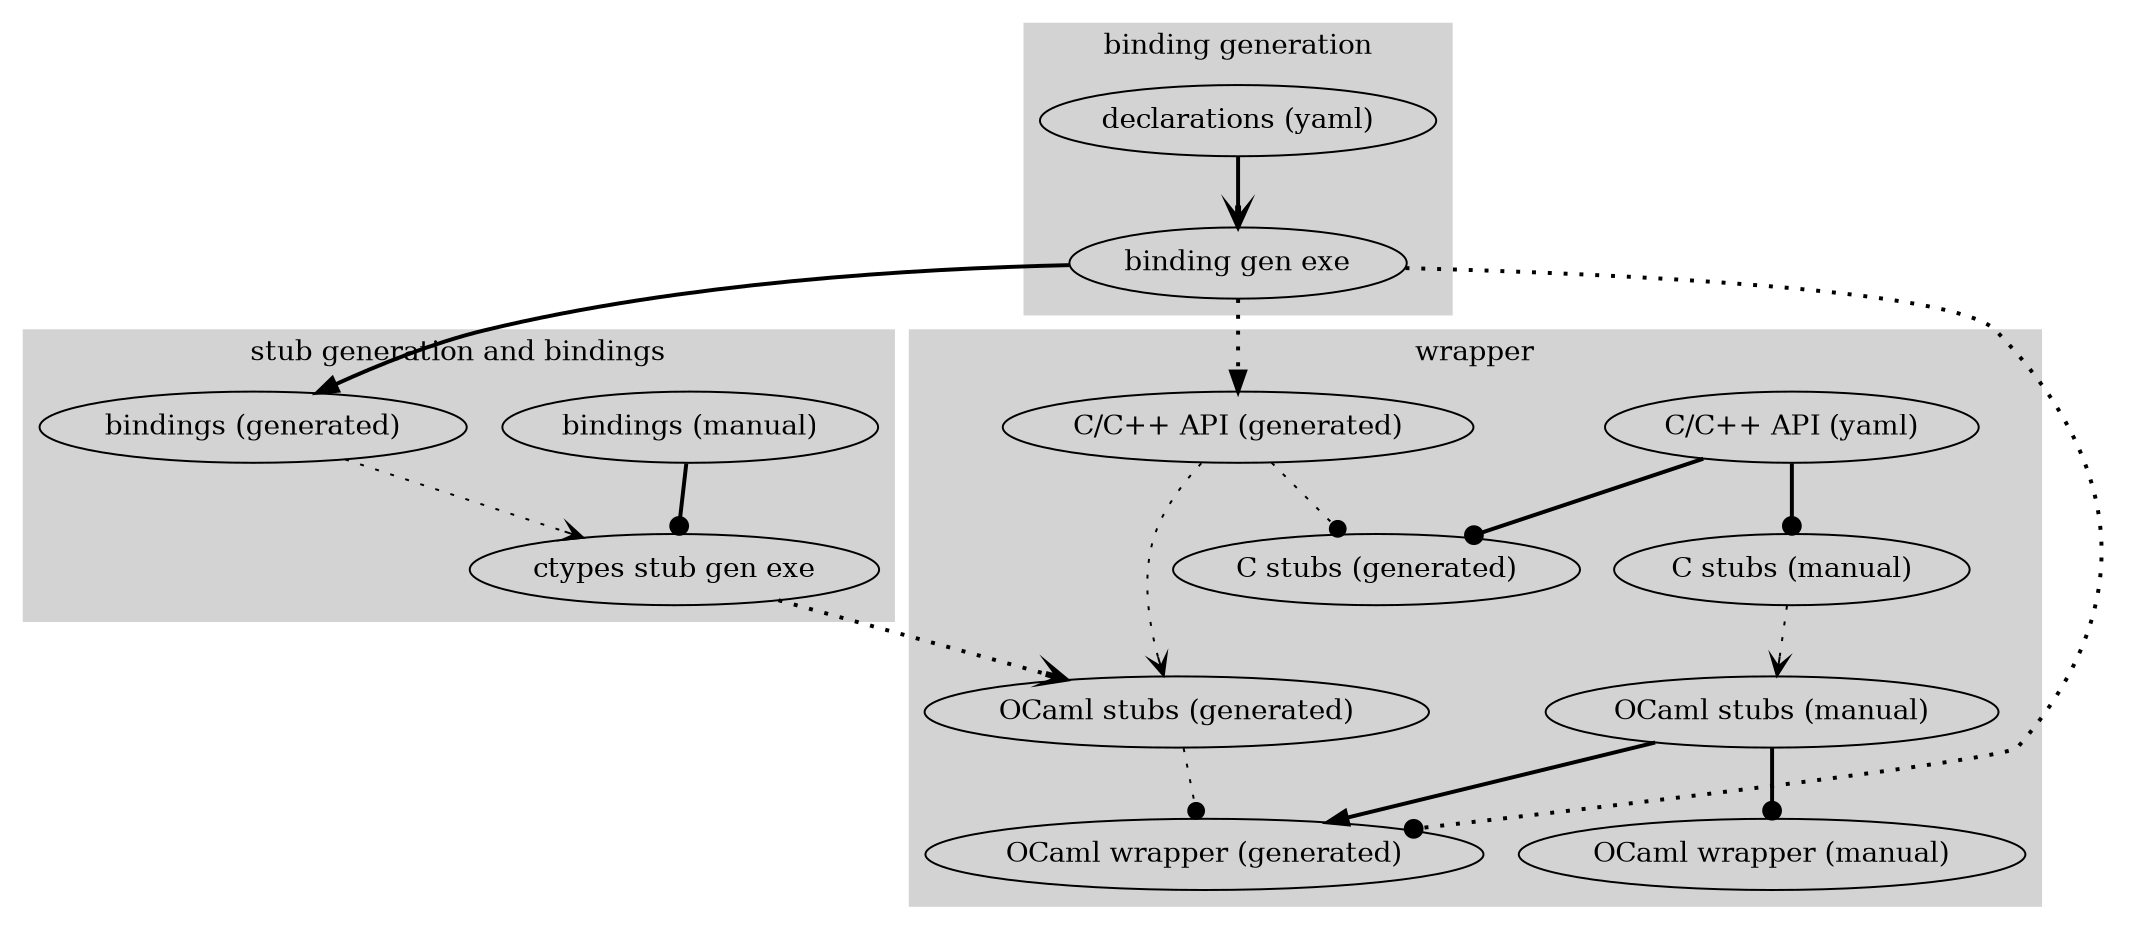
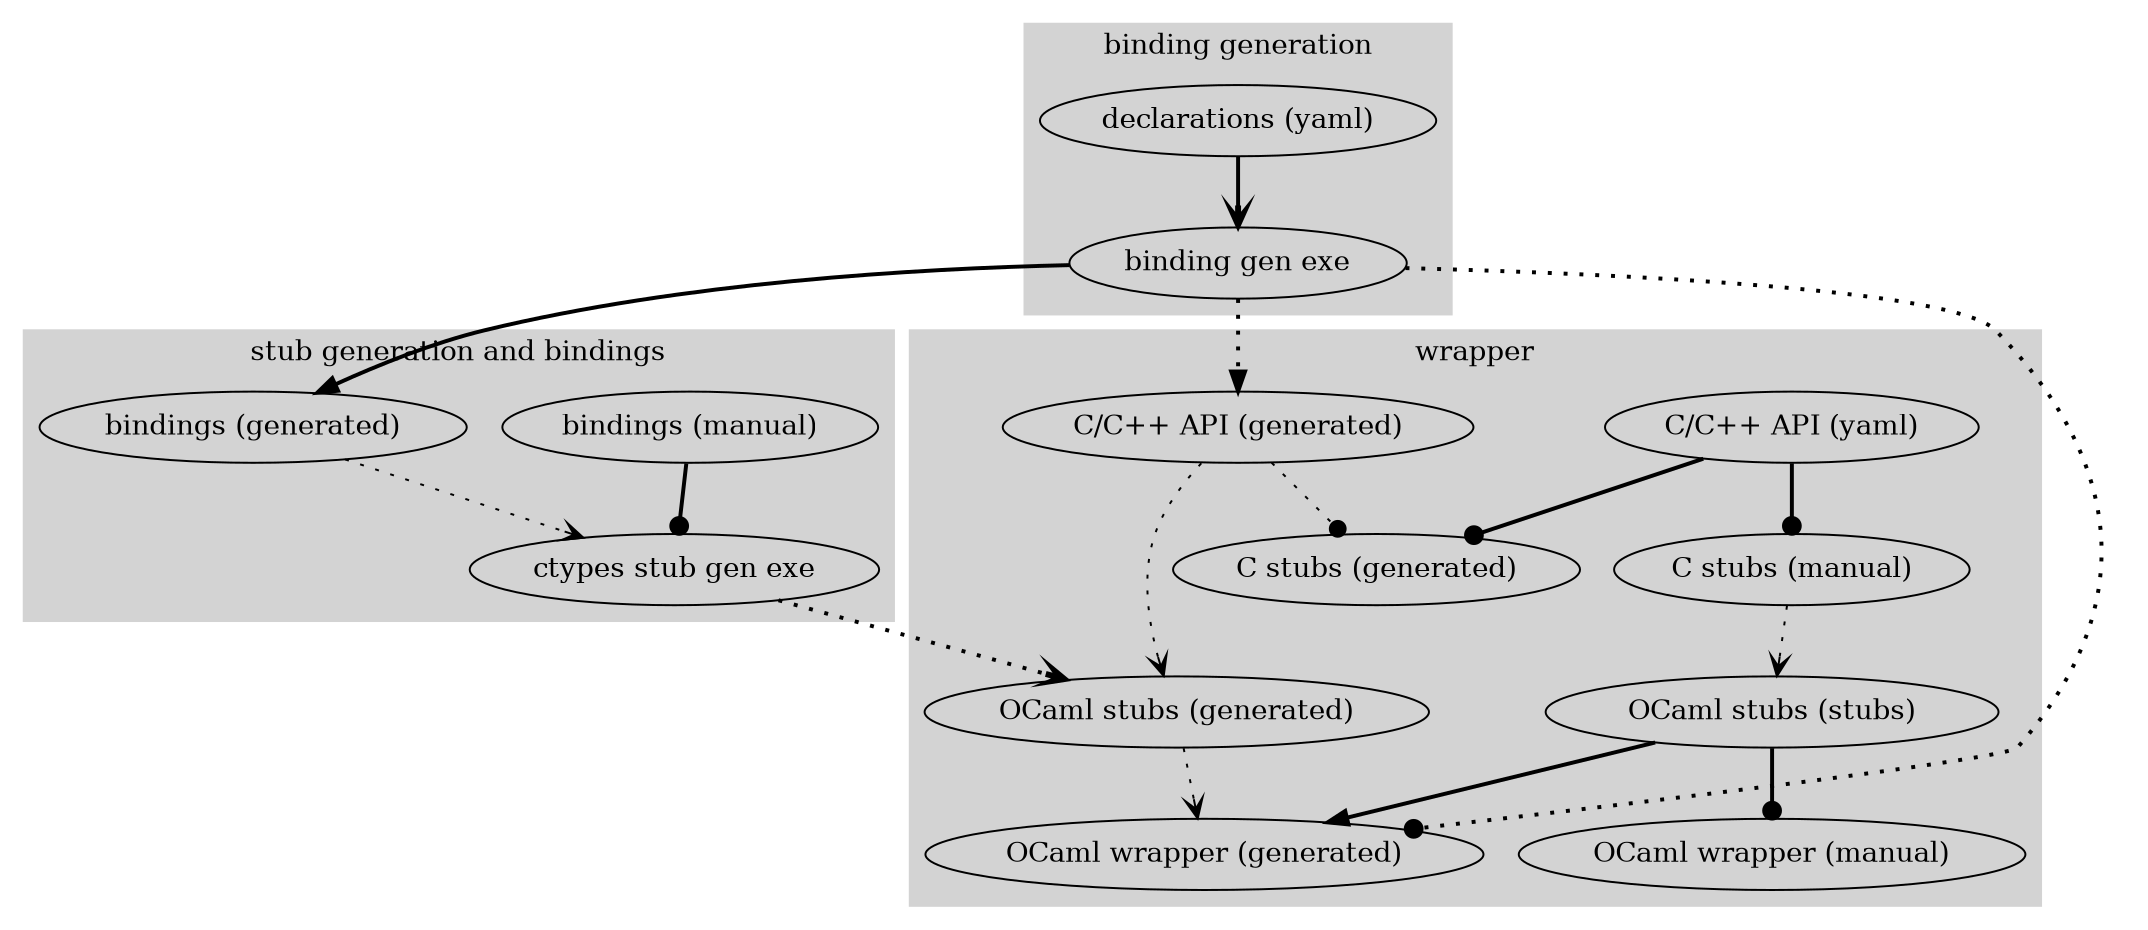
(1772, 712) -> (1772, 712)
(1189, 775) -> (1189, 775)
